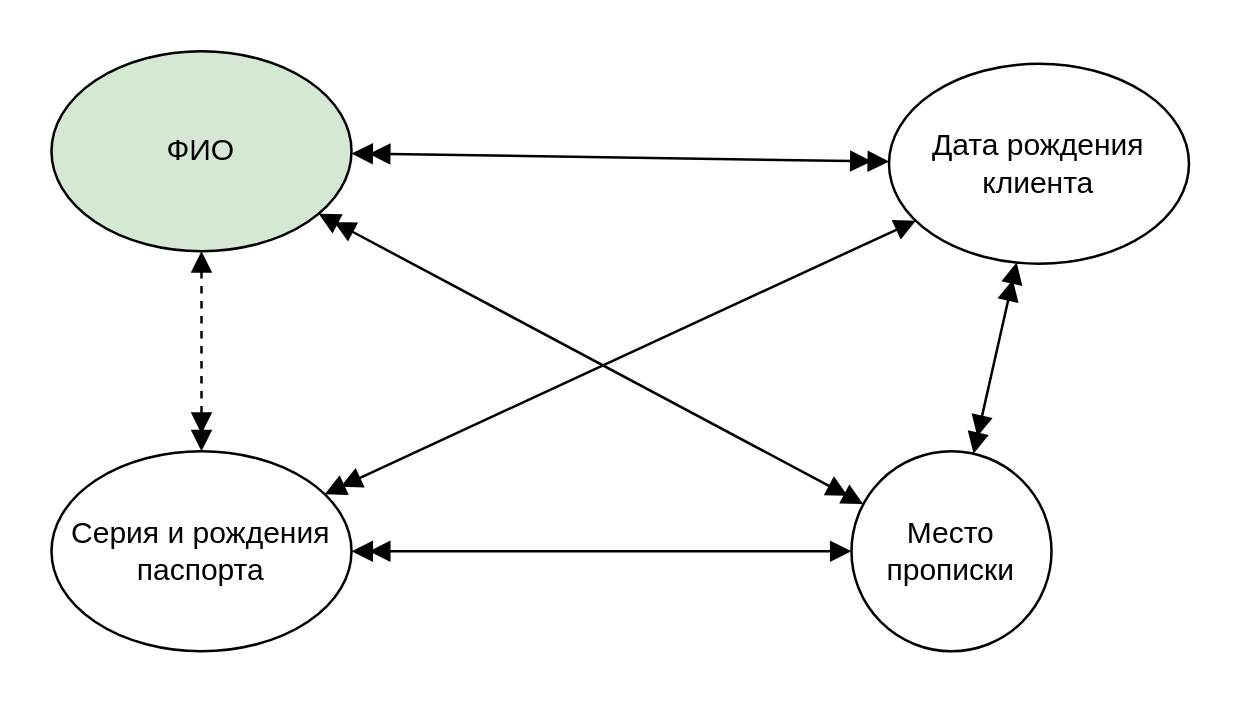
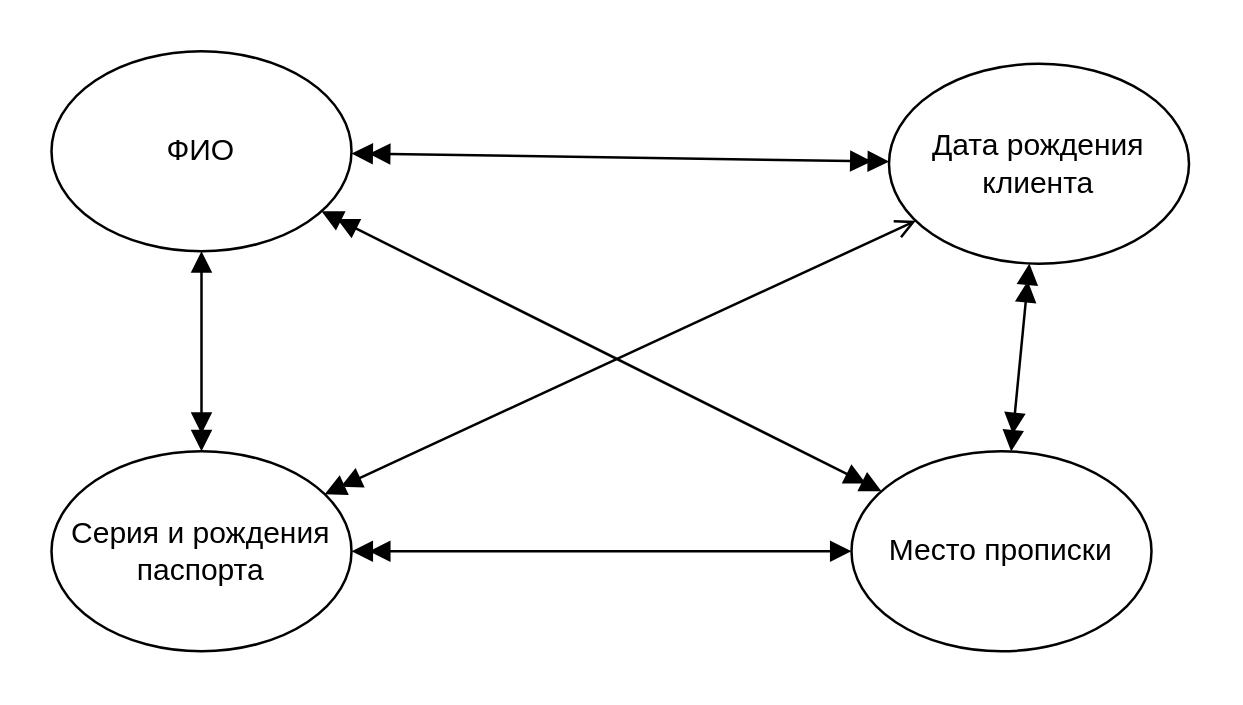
(201, 151) -> (201, 151)
(896, 230) -> (901, 227)
(201, 342) -> (201, 342)
(951, 551) -> (1001, 551)
